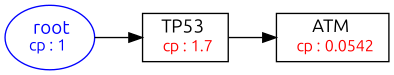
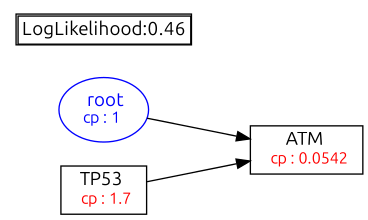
none -> (104, 29)
(112, 38) -> (192, 127)
